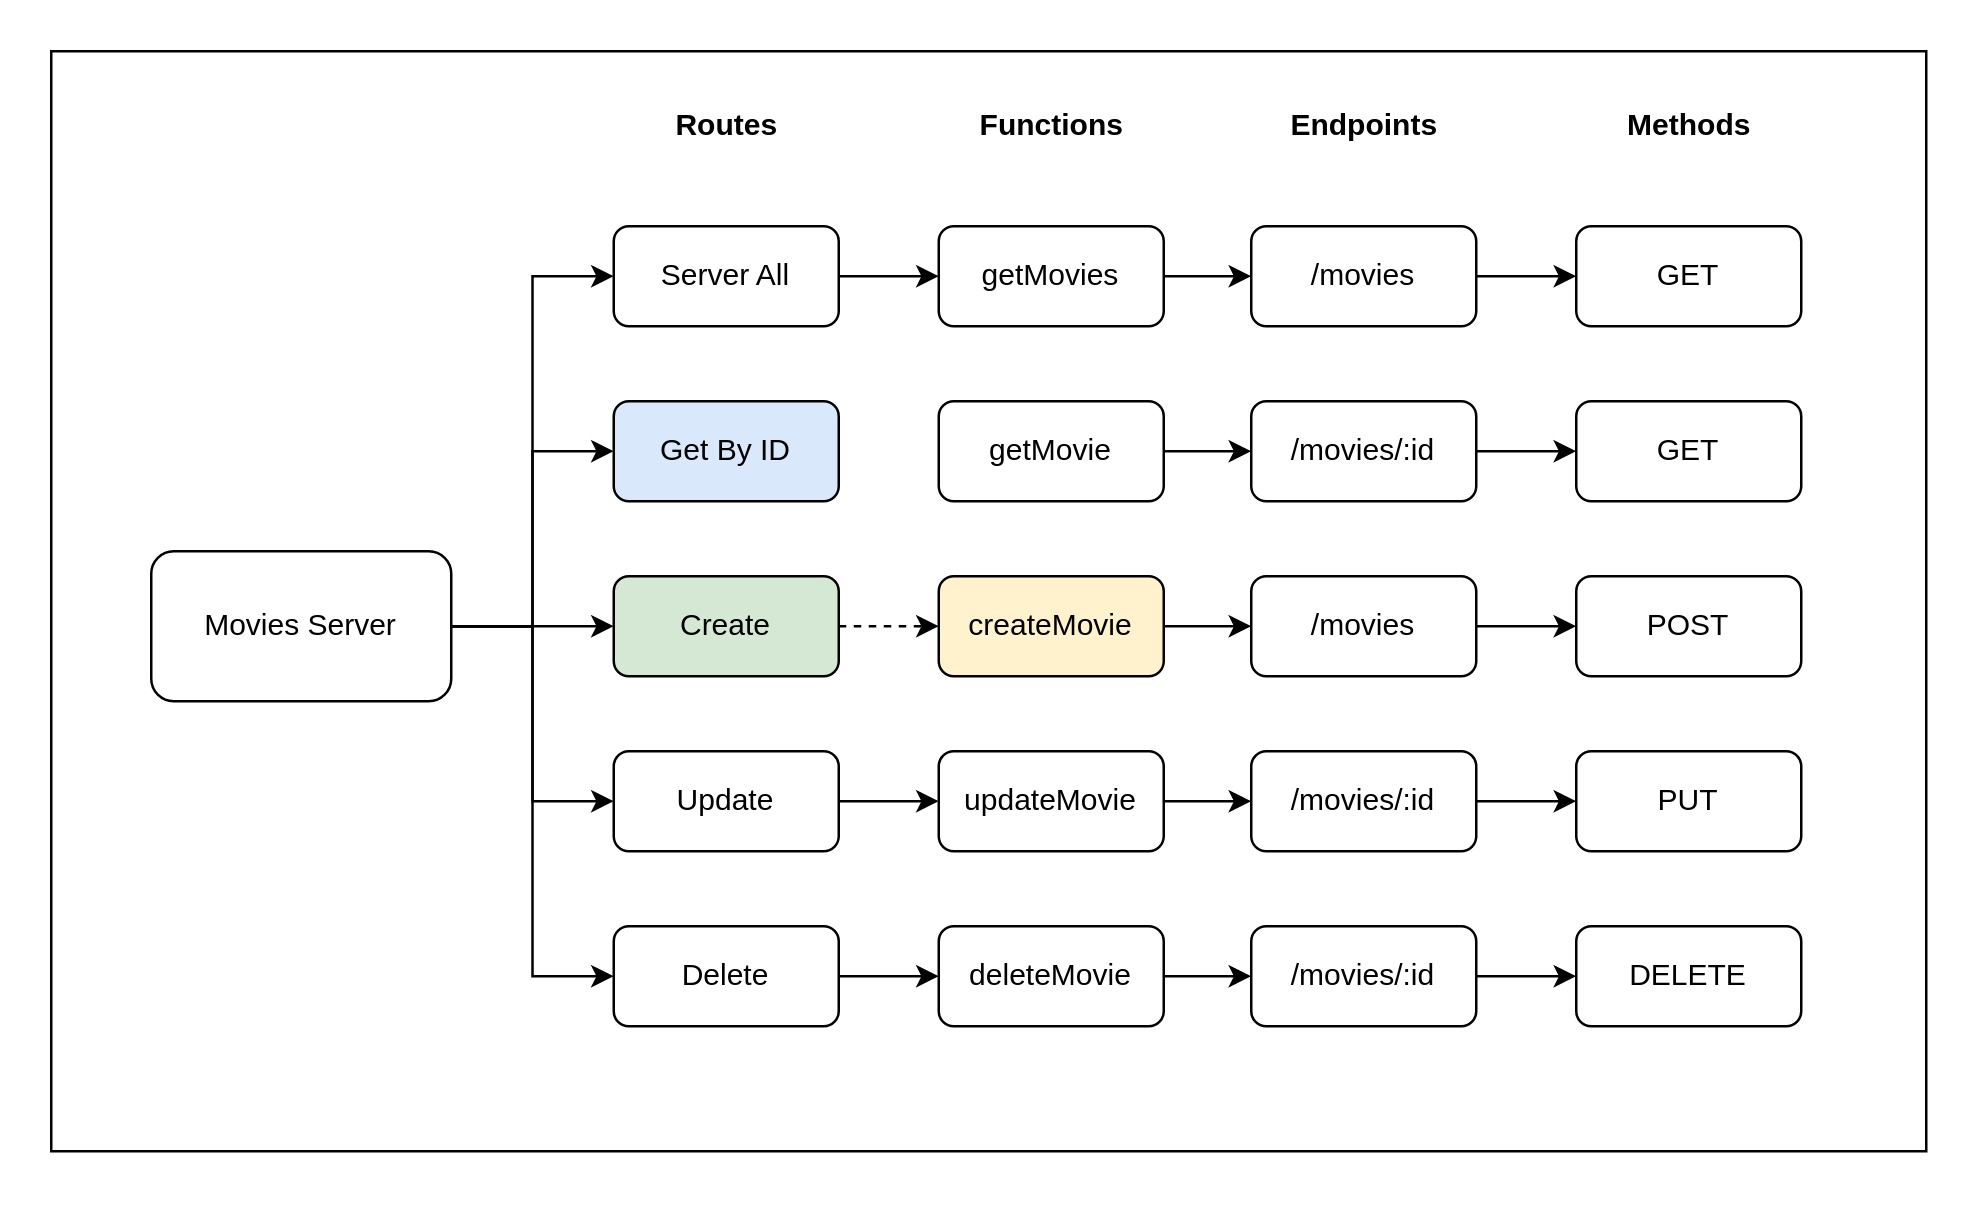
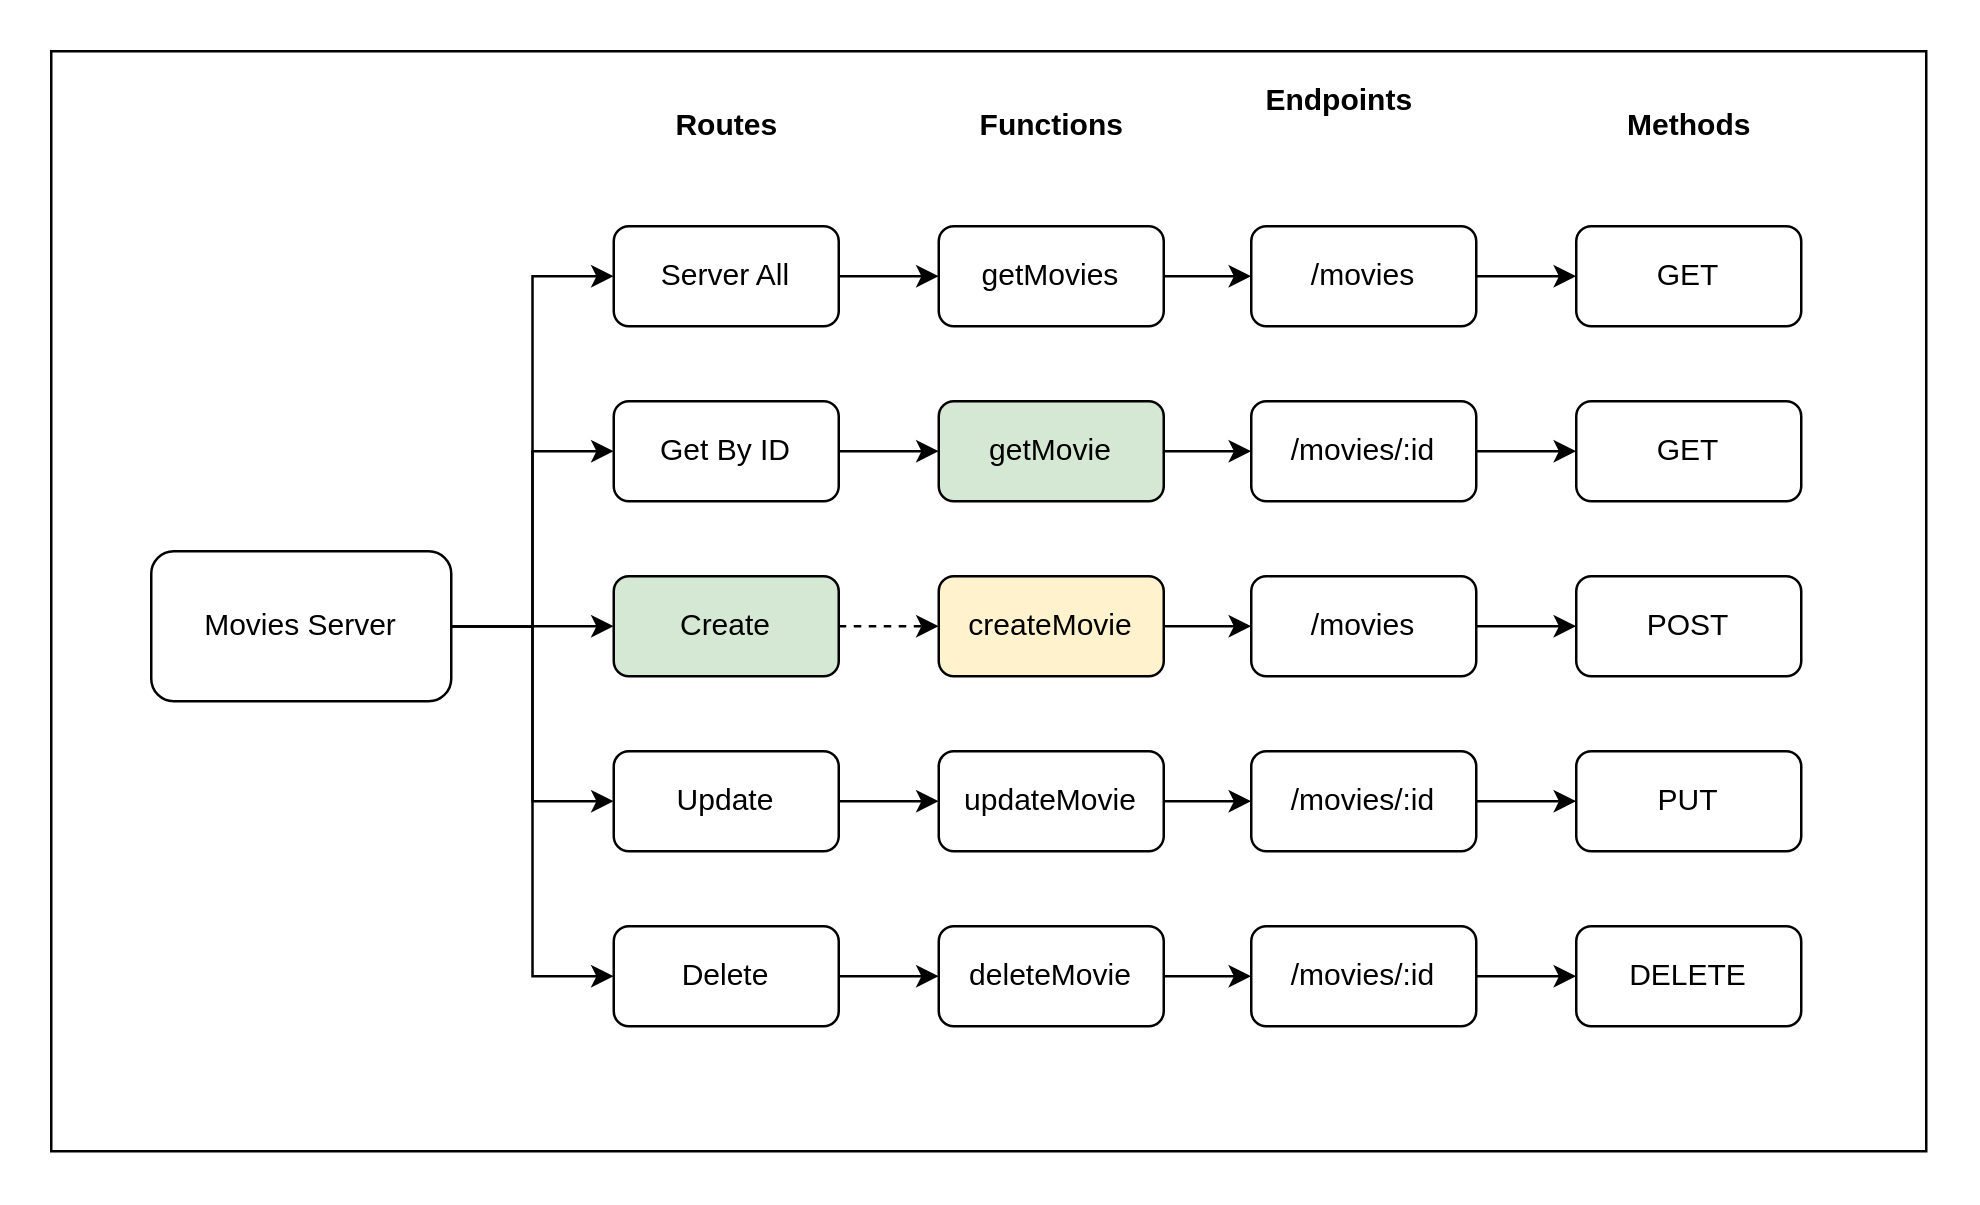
(1364, 126) -> (1339, 101)
(726, 451) -> (726, 451)
none -> (881, 451)
(1051, 451) -> (1051, 451)
